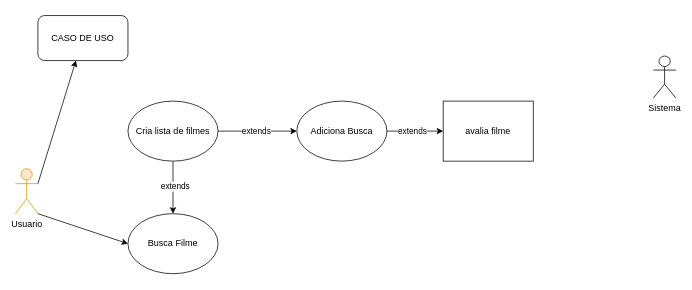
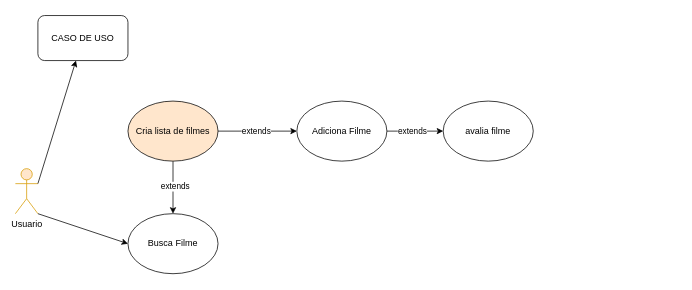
(664, 77) -> none
(173, 131) -> (173, 131)
(342, 131) -> (342, 131)
(488, 131) -> (488, 131)
